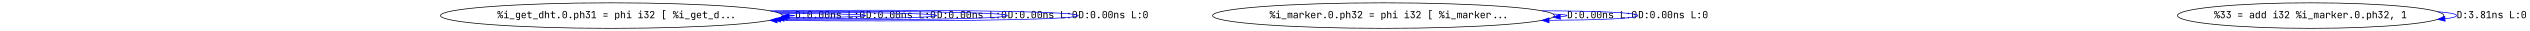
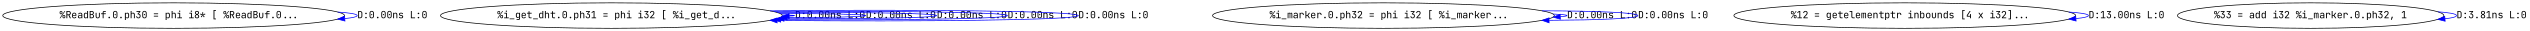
none -> (174, 16)
none -> (1905, 16)
